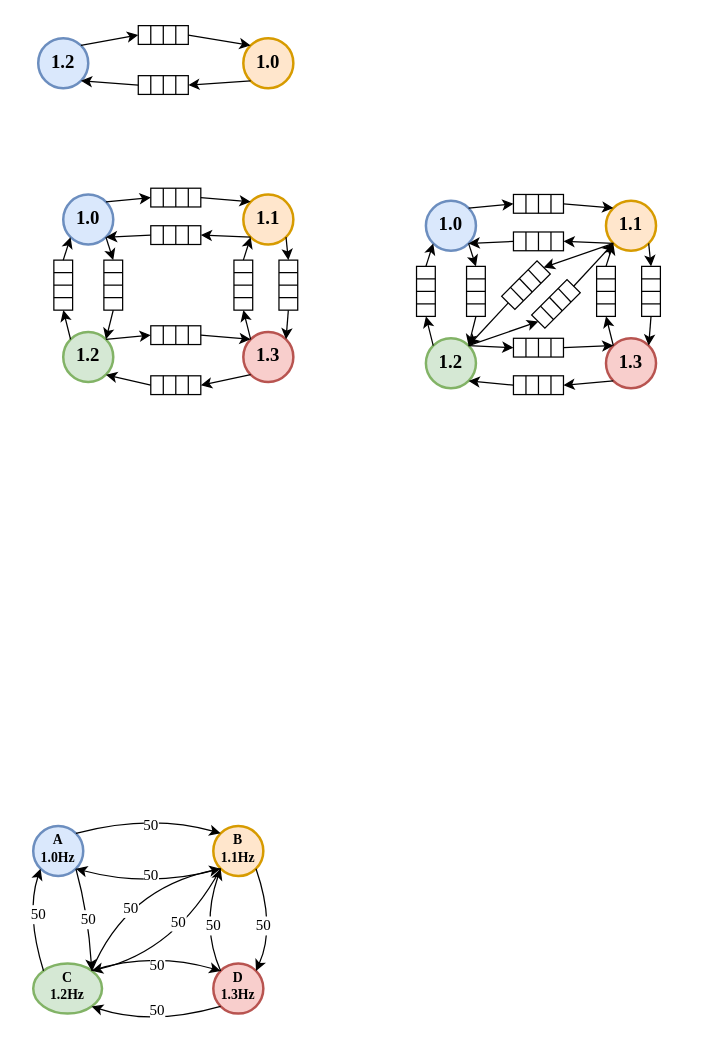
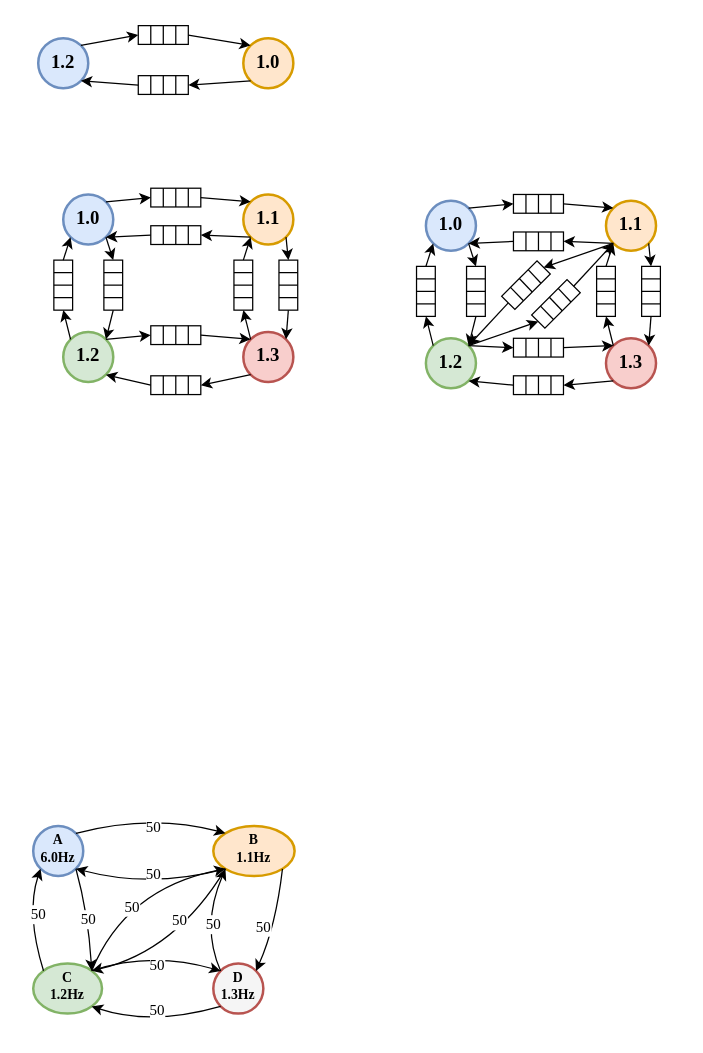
(58, 848) -> (58, 848)
(238, 851) -> (254, 851)
(238, 988) -> (238, 988)
